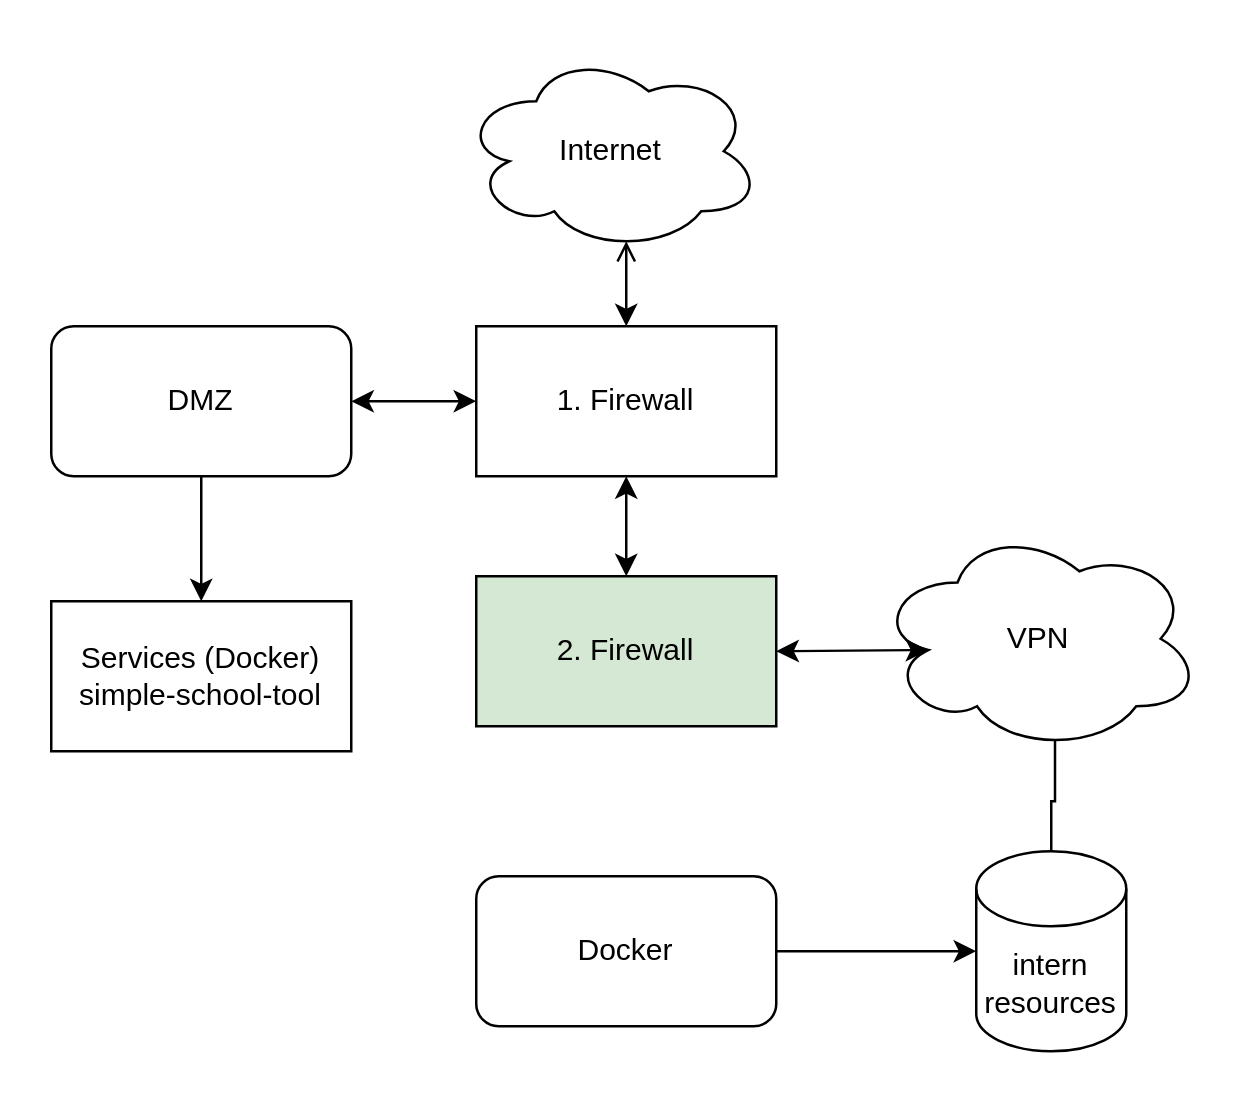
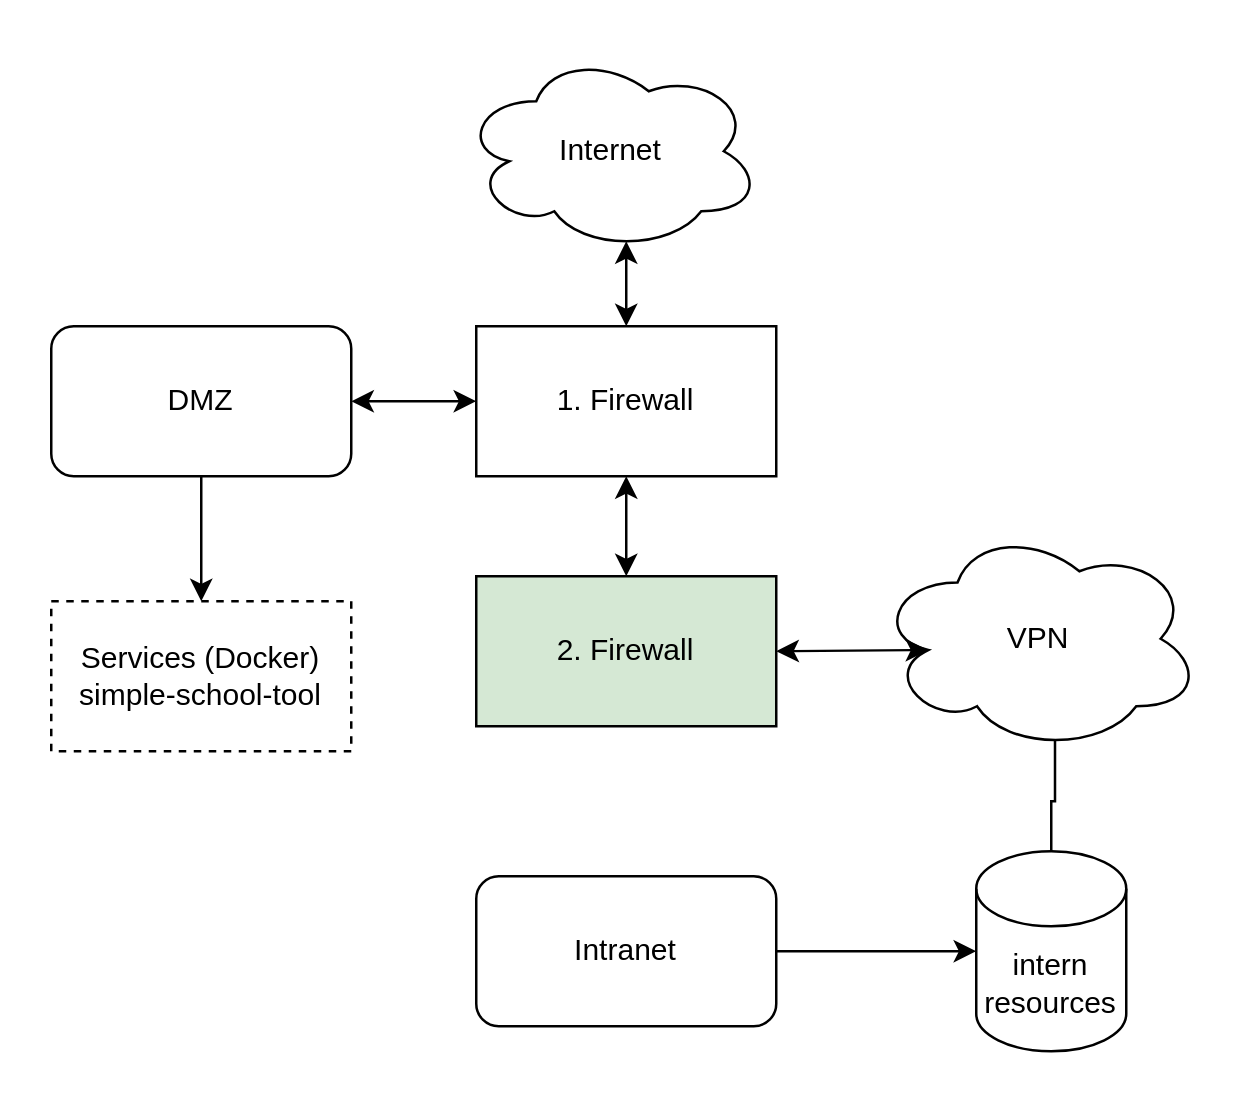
(626, 255) -> (626, 259)
(201, 676) -> (201, 676)
(626, 951) -> (626, 951)
